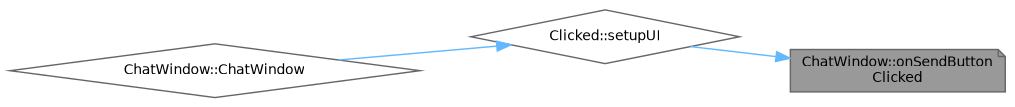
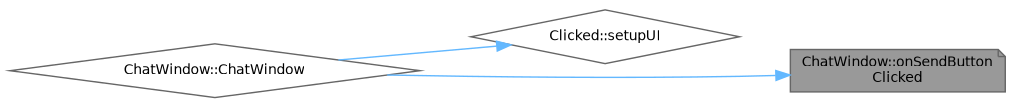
(733, 52) -> (581, 77)
